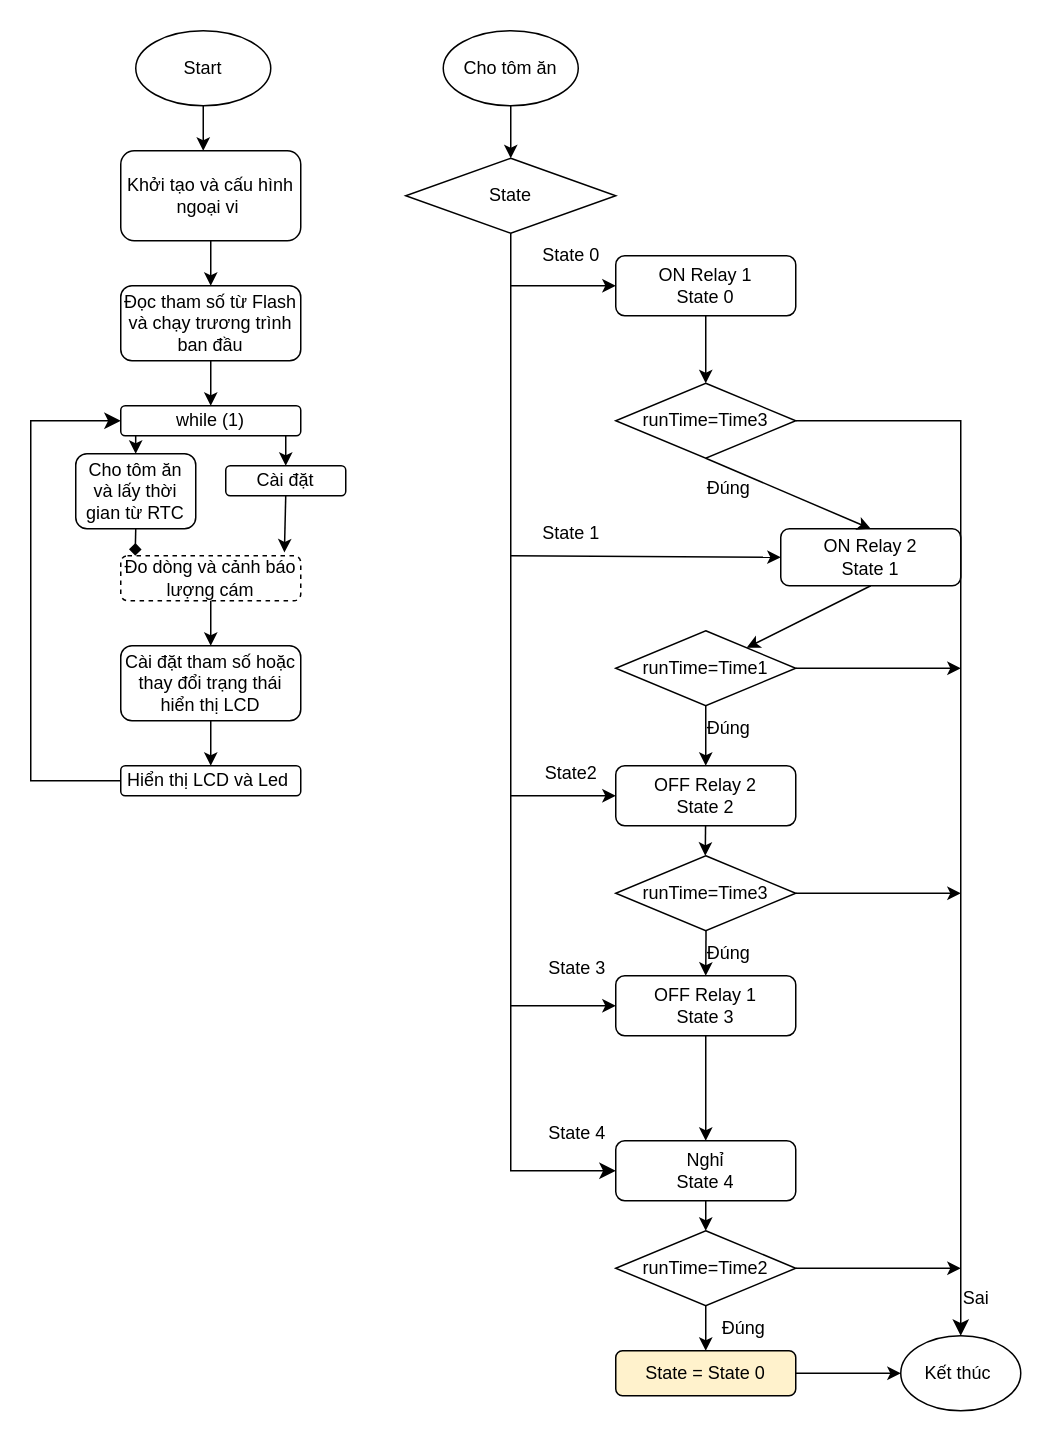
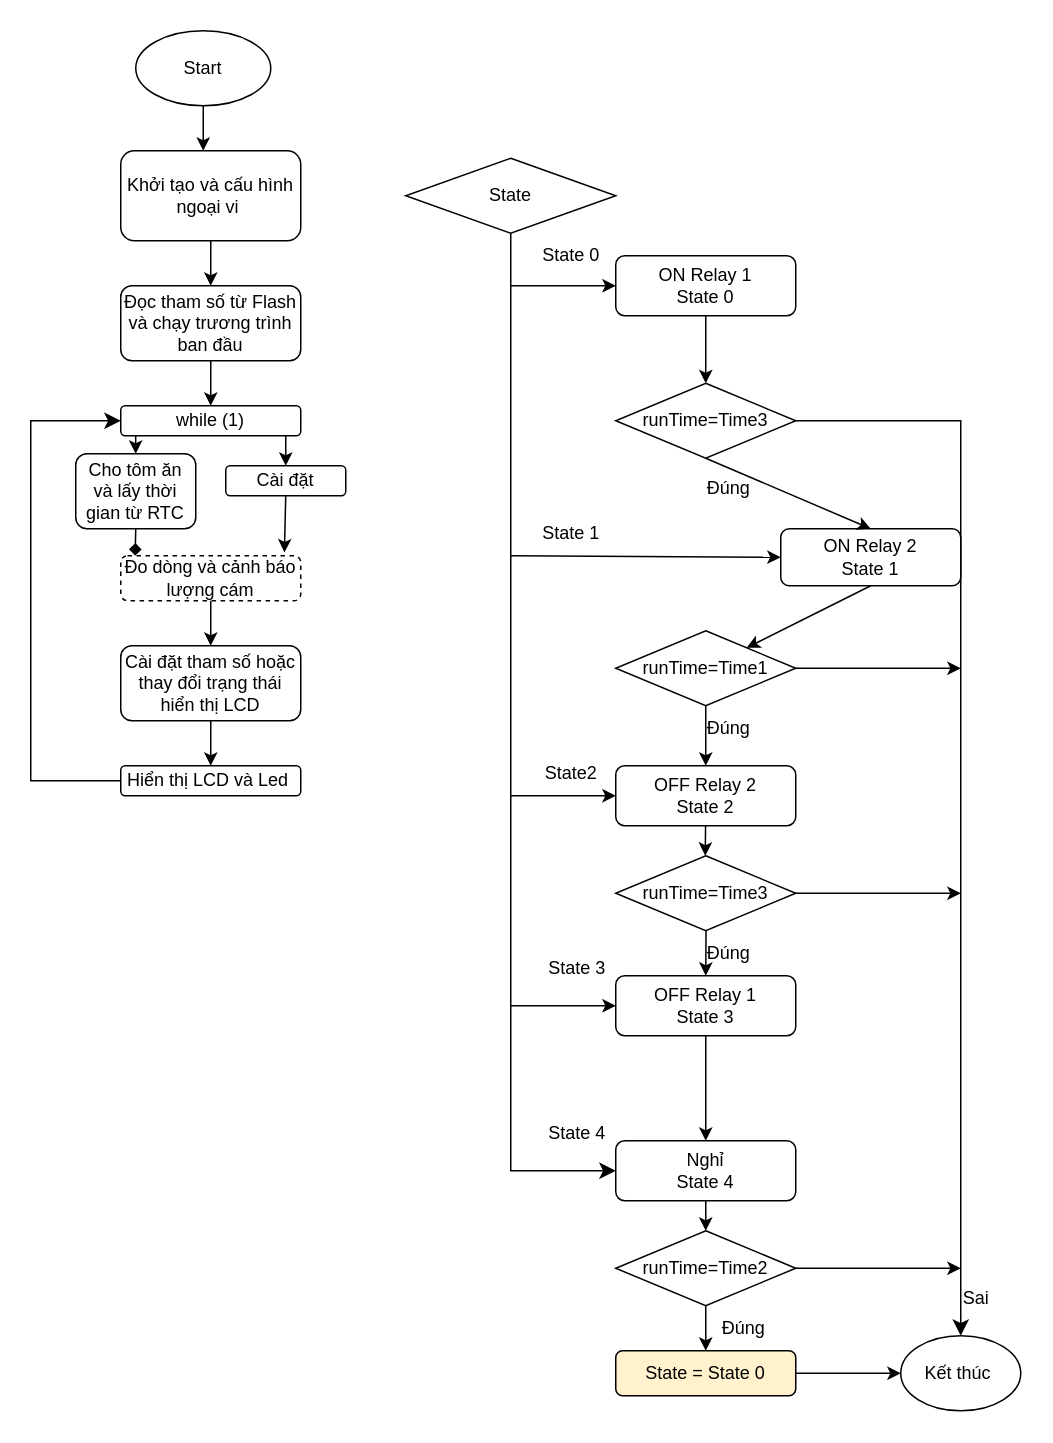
(511, 68) -> none
(511, 127) -> none
